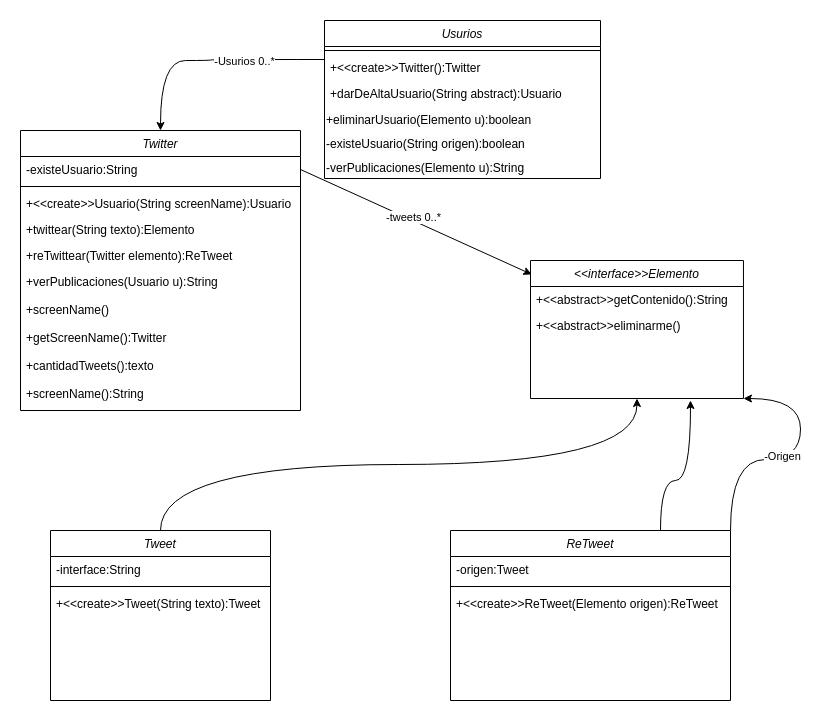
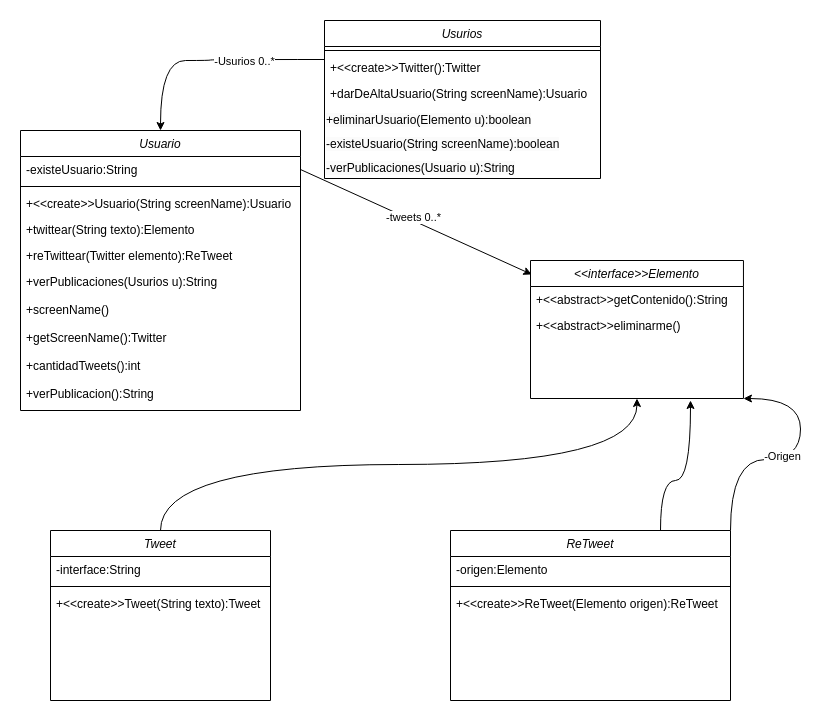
(462, 94) -> (468, 94)
(160, 144) -> (160, 144)
(440, 145) -> (455, 145)
(437, 169) -> (433, 169)
(133, 282) -> (133, 282)
(100, 366) -> (92, 366)
(90, 394) -> (99, 394)
(497, 570) -> (505, 570)
